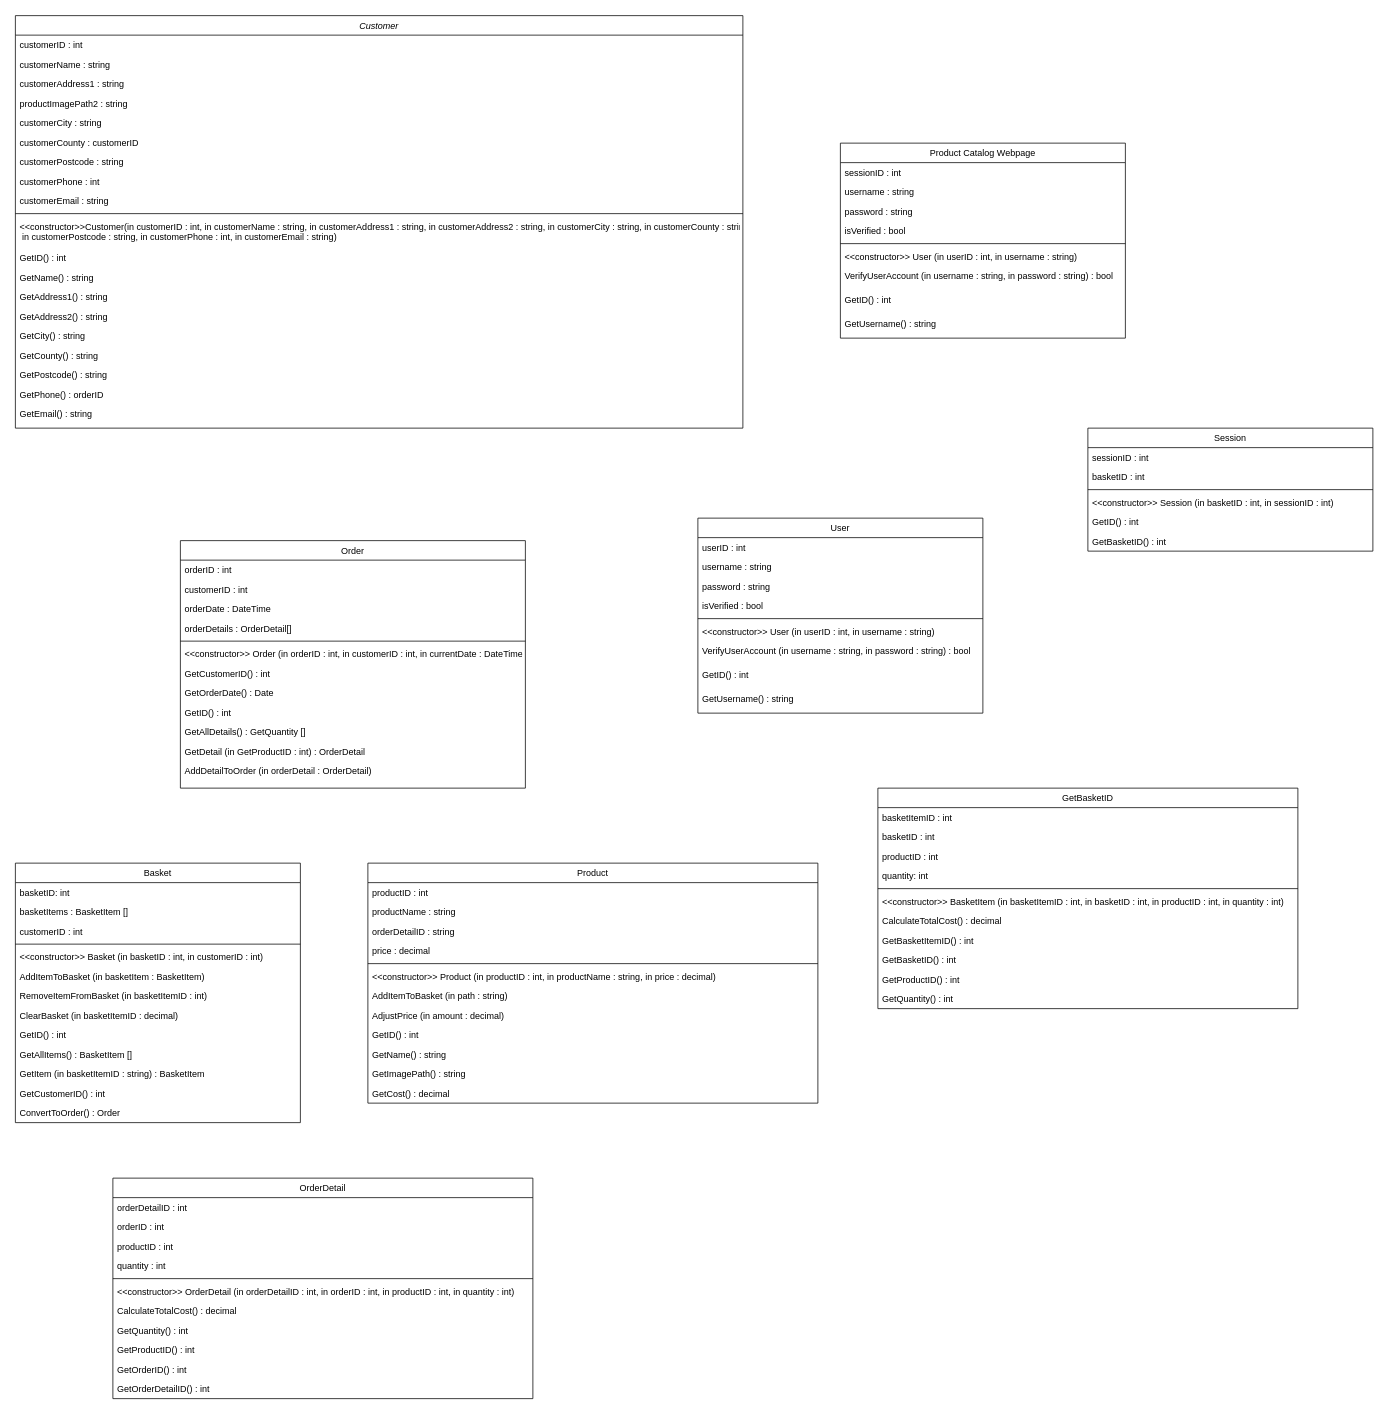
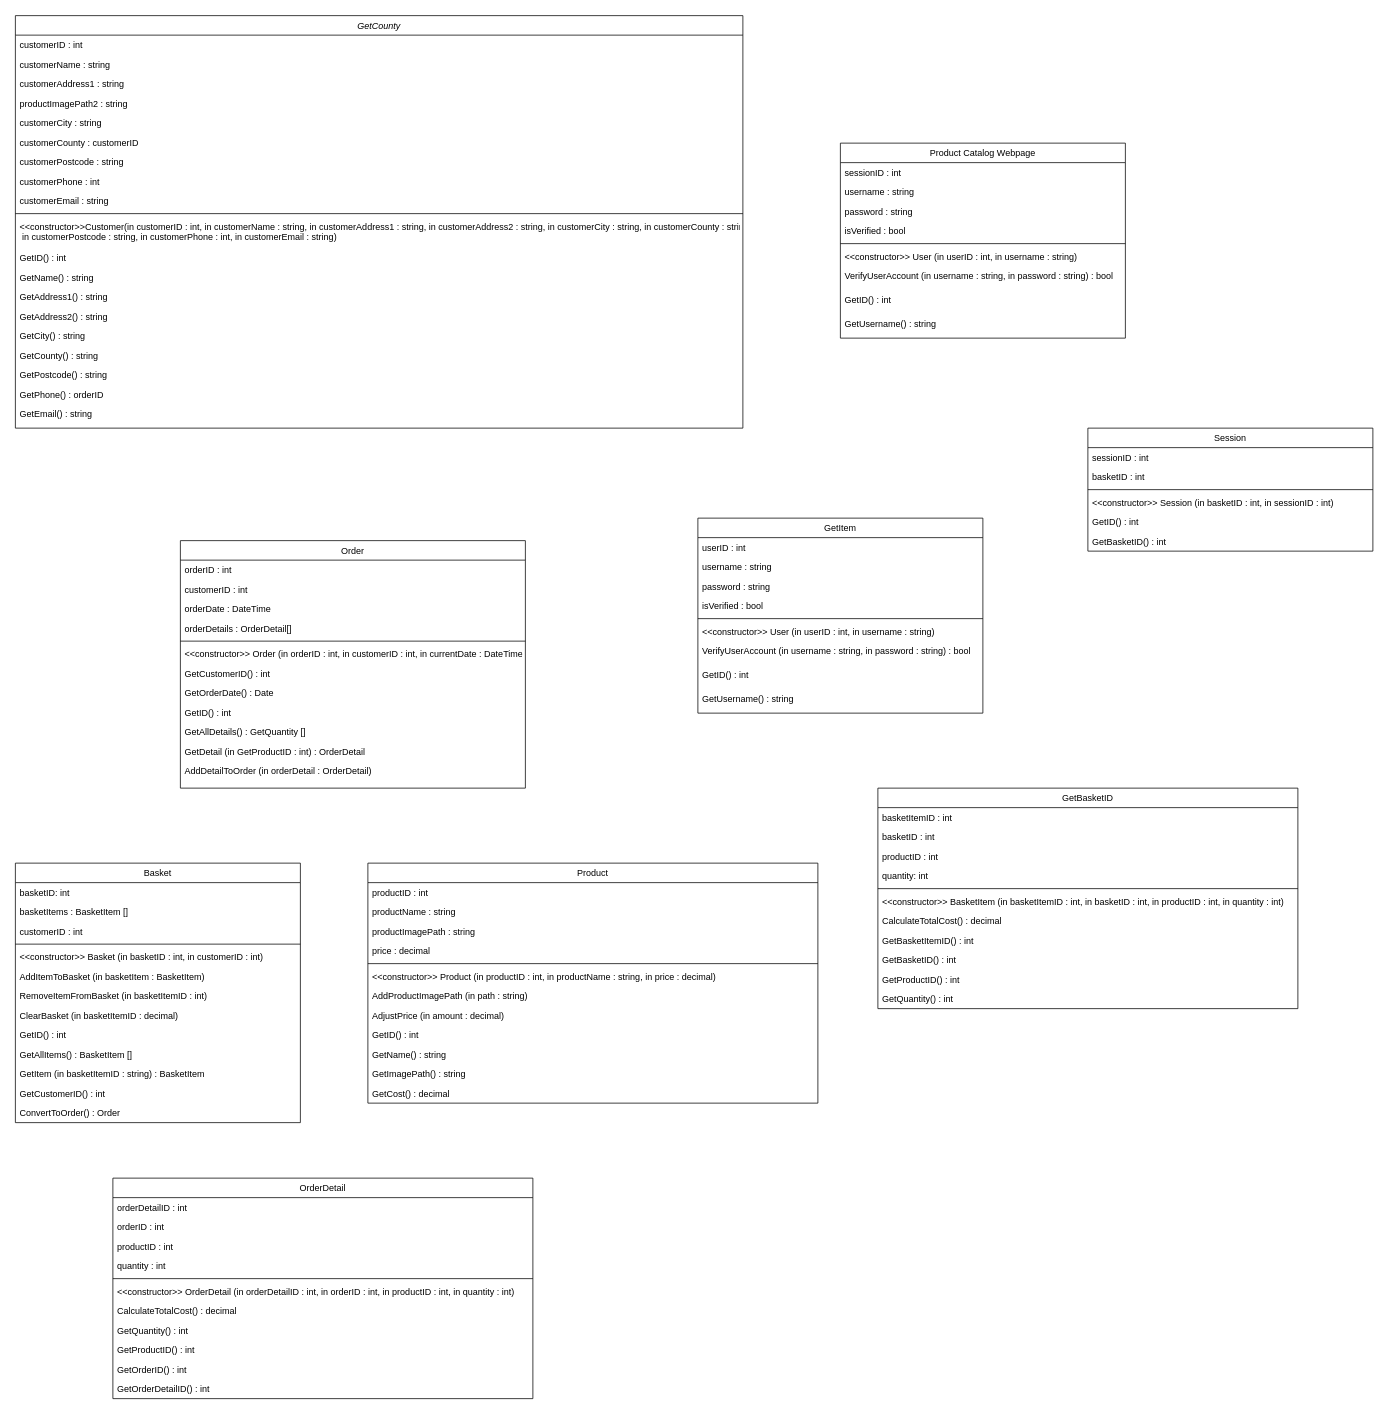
(379, 26) -> (379, 26)
(840, 528) -> (840, 528)
(420, 932) -> (430, 932)
(449, 996) -> (460, 996)
